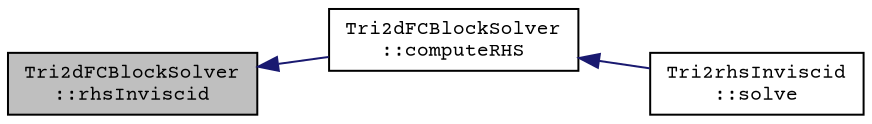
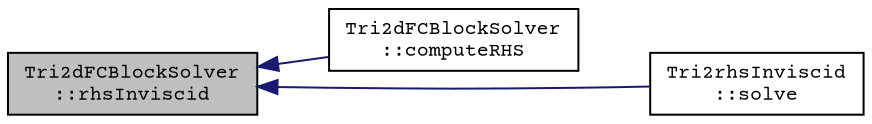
(625, 65) -> (464, 89)
